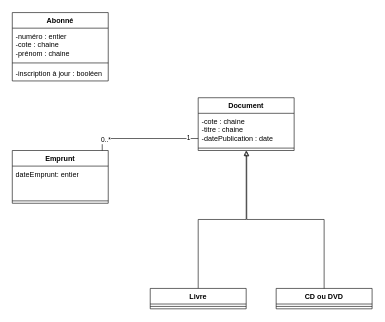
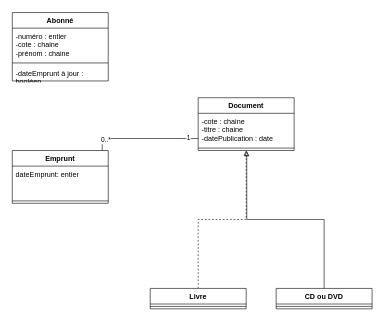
(61, 78) -> (61, 78)
(198, 230) -> (198, 230)
